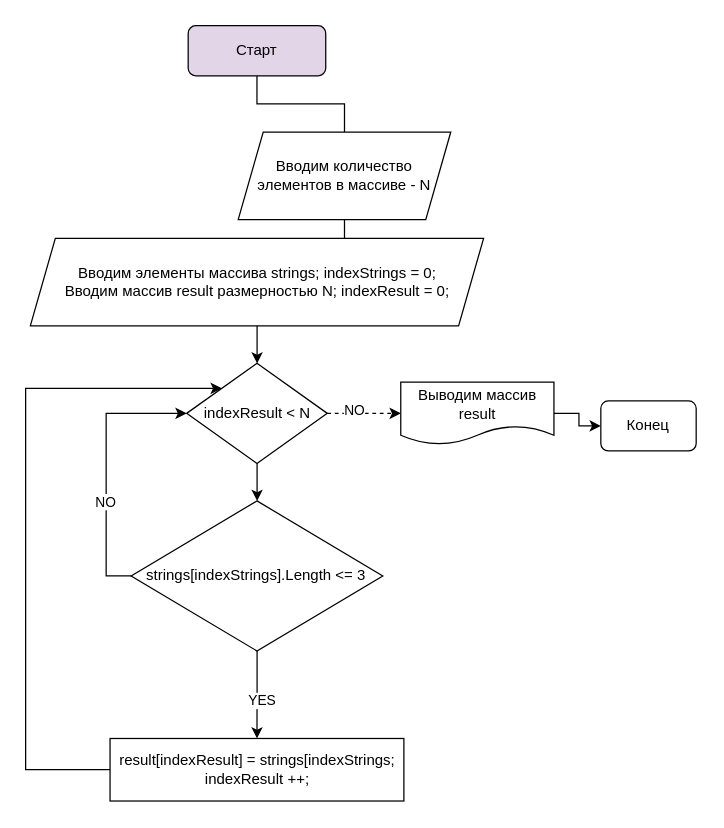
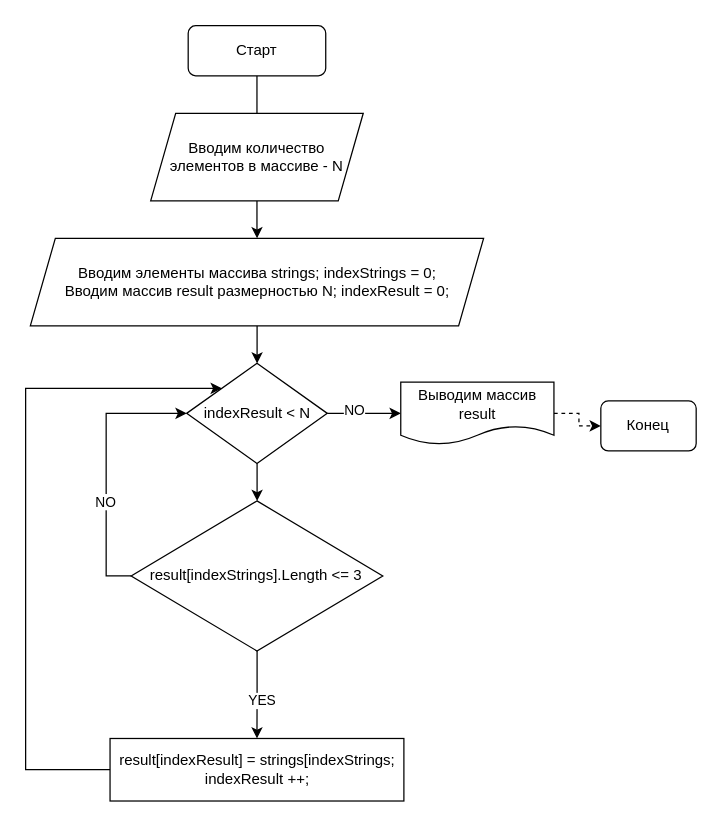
(257, 51) -> (257, 51)
(344, 176) -> (257, 157)
(380, 413) -> (380, 413)
(579, 414) -> (579, 414)
(256, 576) -> (256, 576)
